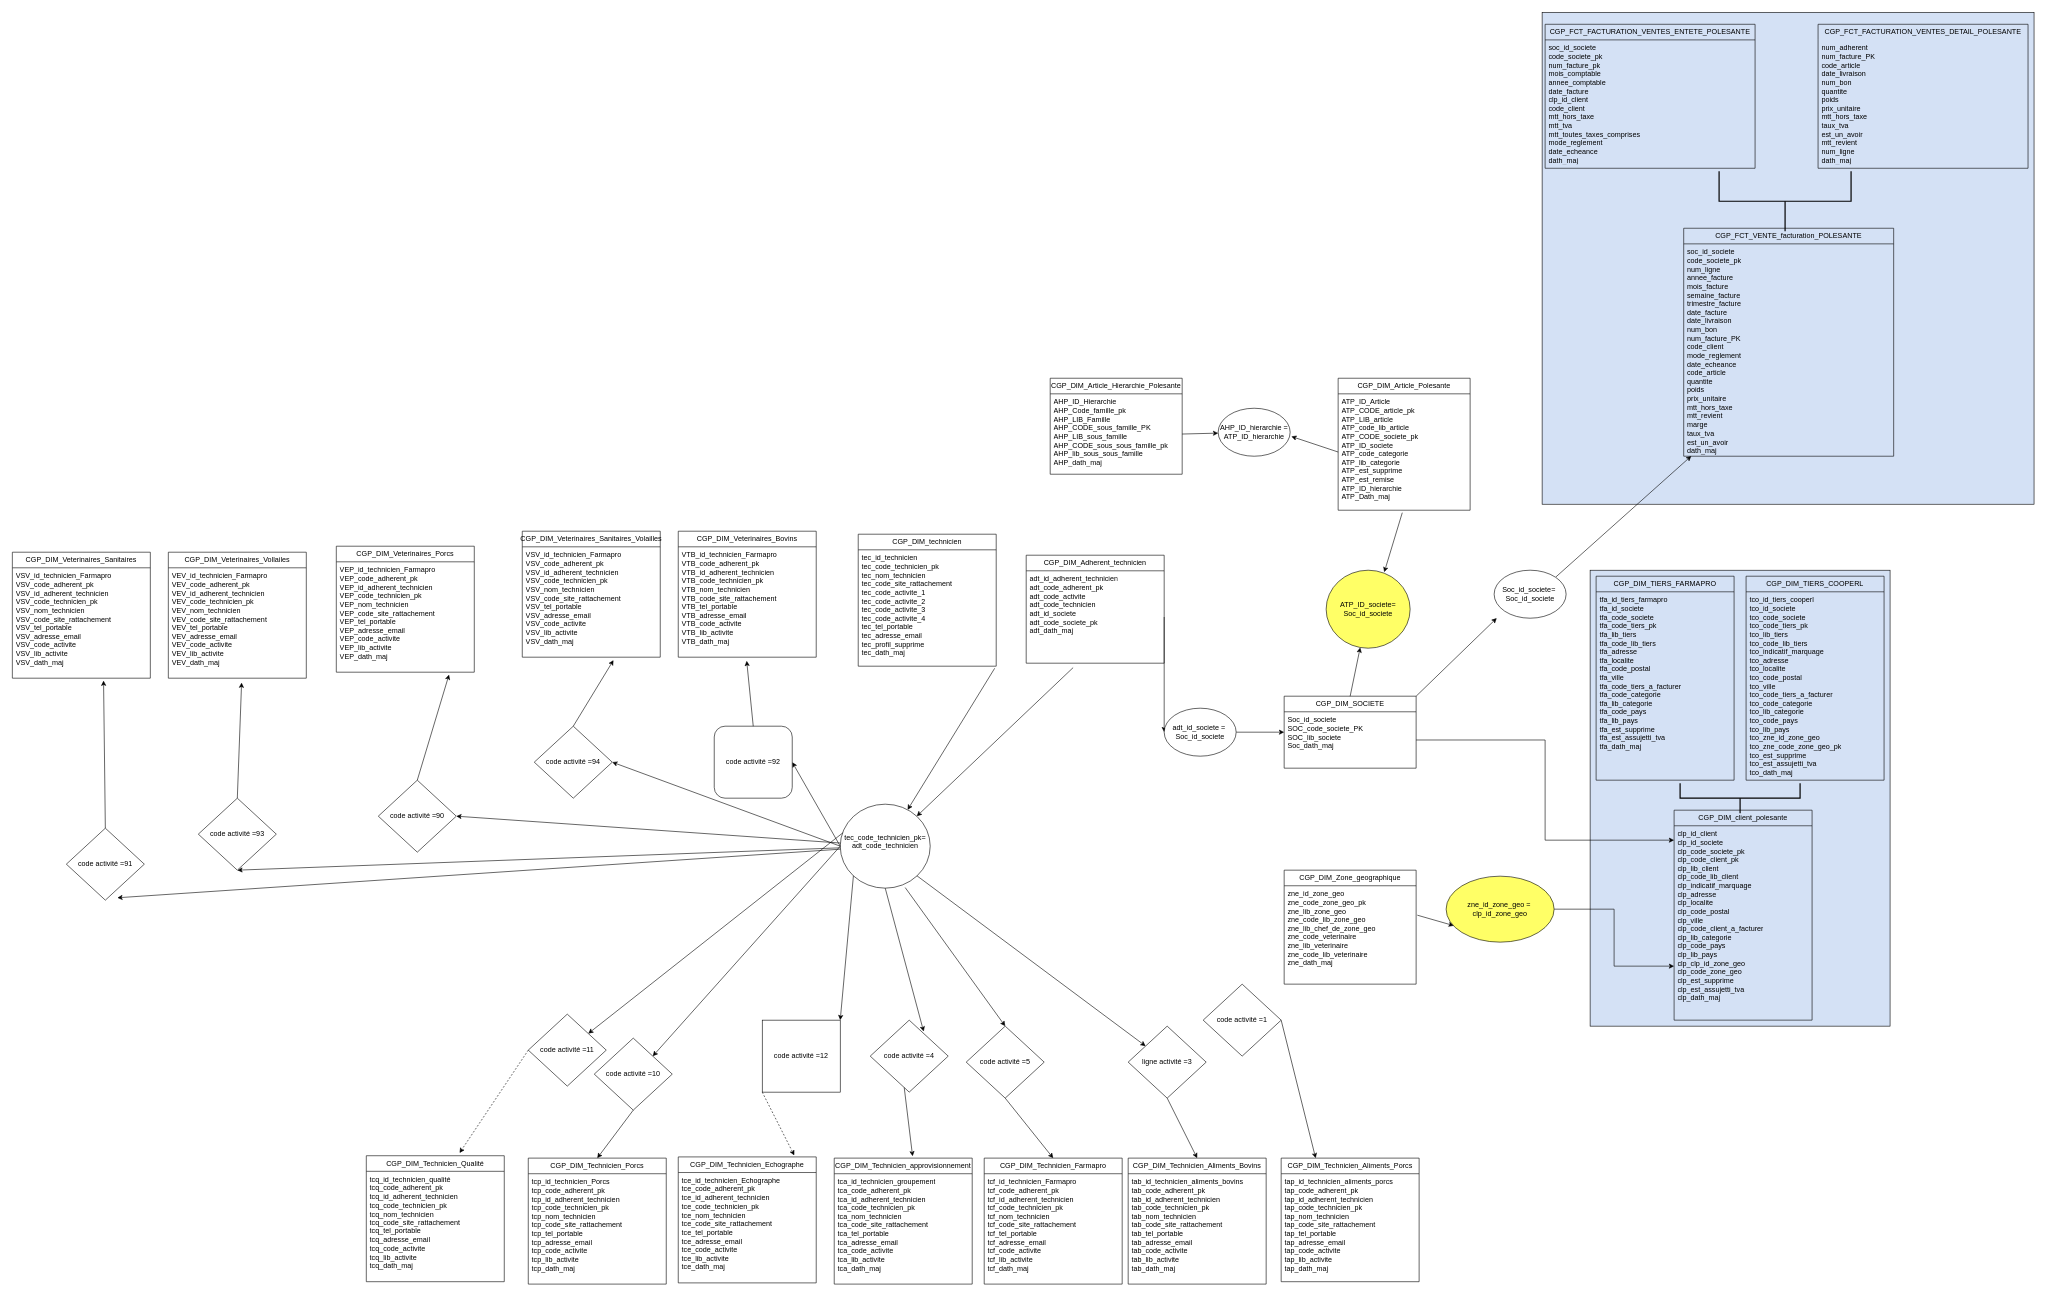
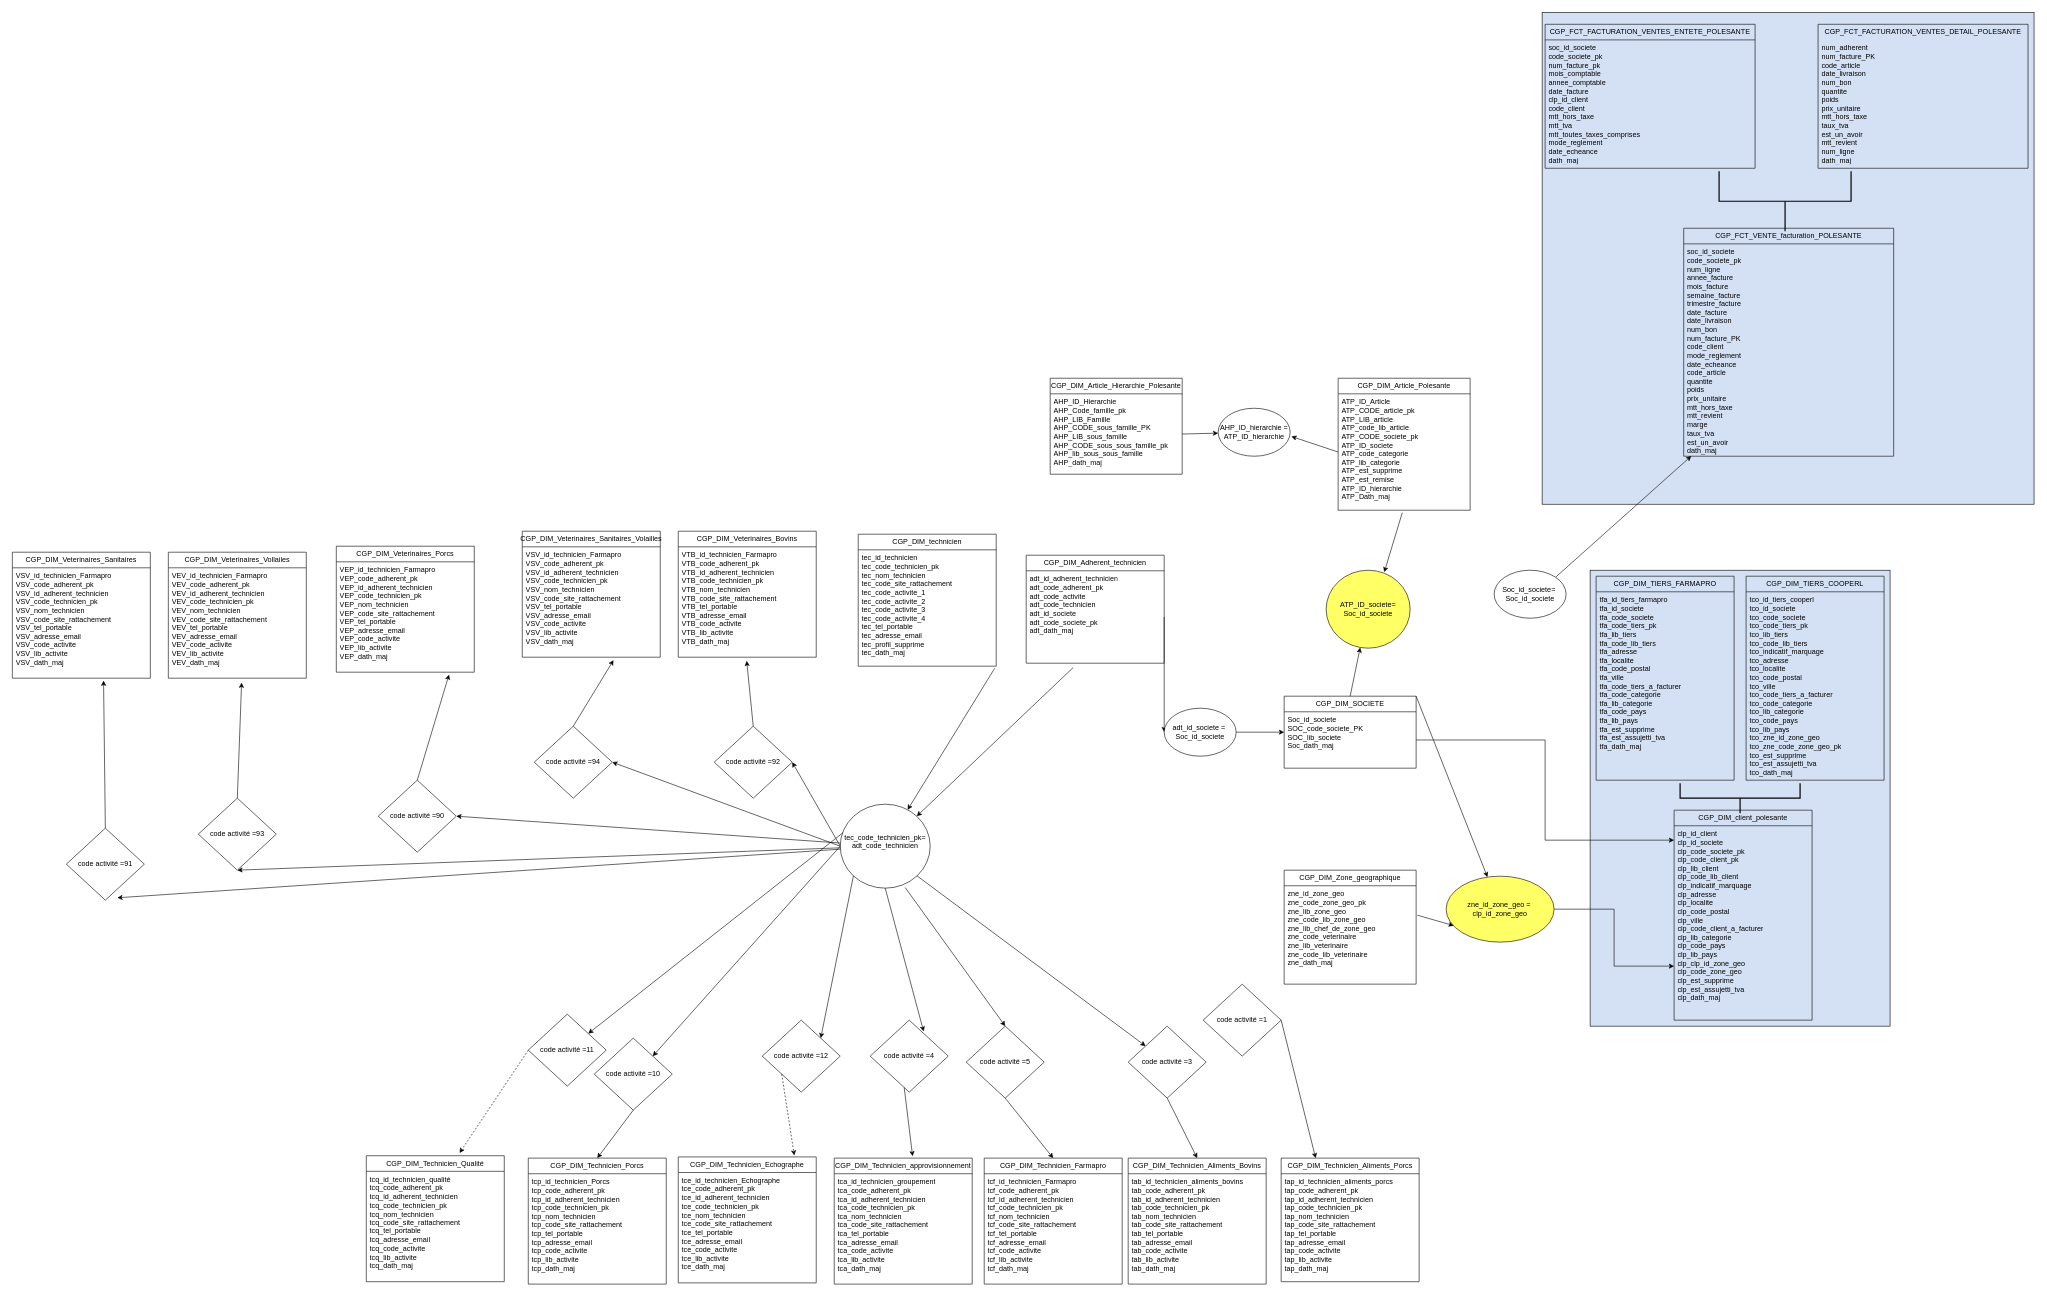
(1438, 675) -> (1452, 787)
(753, 762) -> (753, 762)
(801, 1056) -> (801, 1056)
(1167, 1062) -> (1167, 1062)
